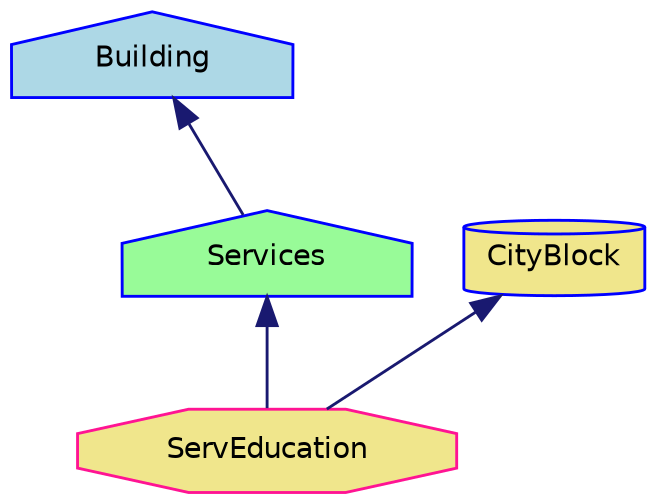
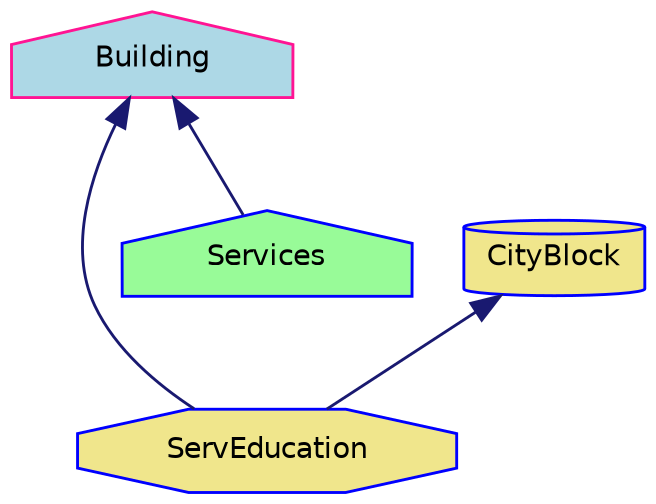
(152, 59) -> (152, 59)
(267, 367) -> (87, 285)
(267, 451) -> (267, 451)
